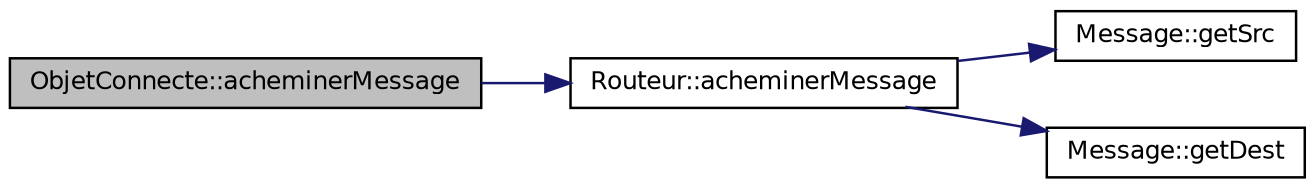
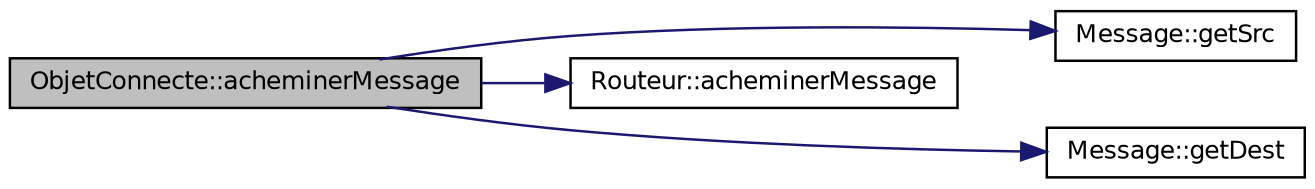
(994, 57) -> (704, 29)
(964, 117) -> (703, 140)
